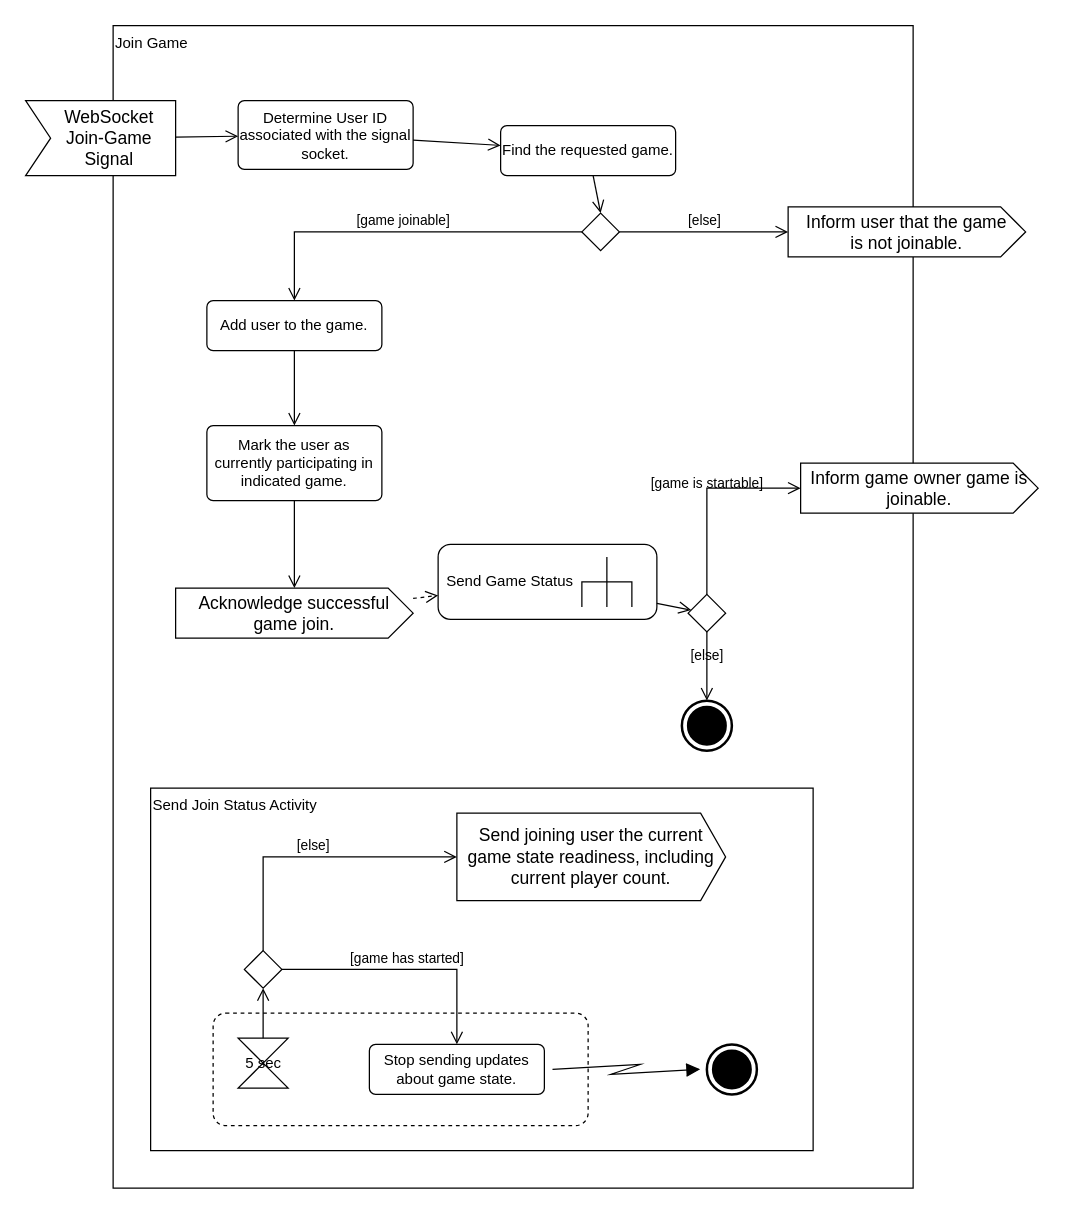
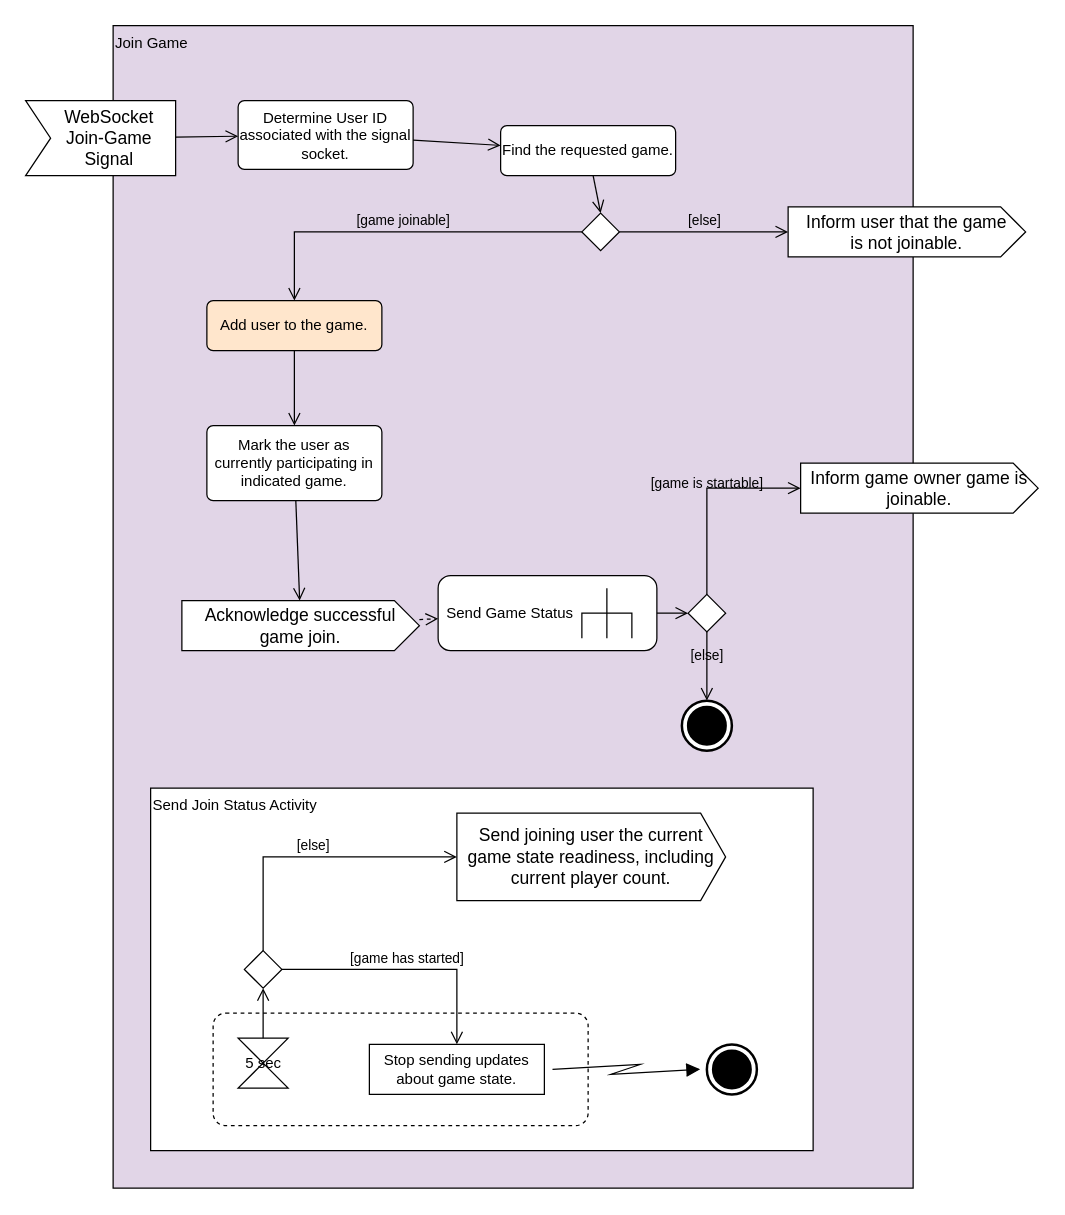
(150, 43) -> (150, 43)
(294, 326) -> (294, 326)
(548, 582) -> (548, 613)
(294, 613) -> (301, 626)
(457, 1069) -> (457, 1069)
